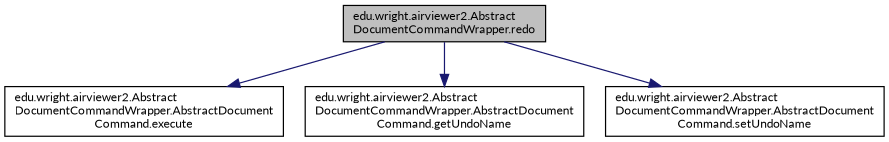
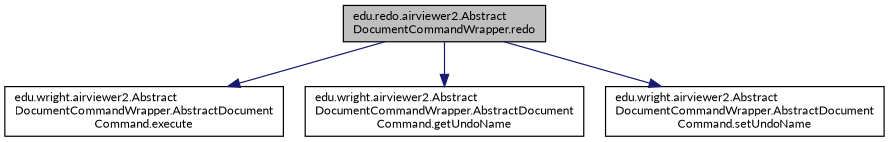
(444, 24) -> (444, 24)
